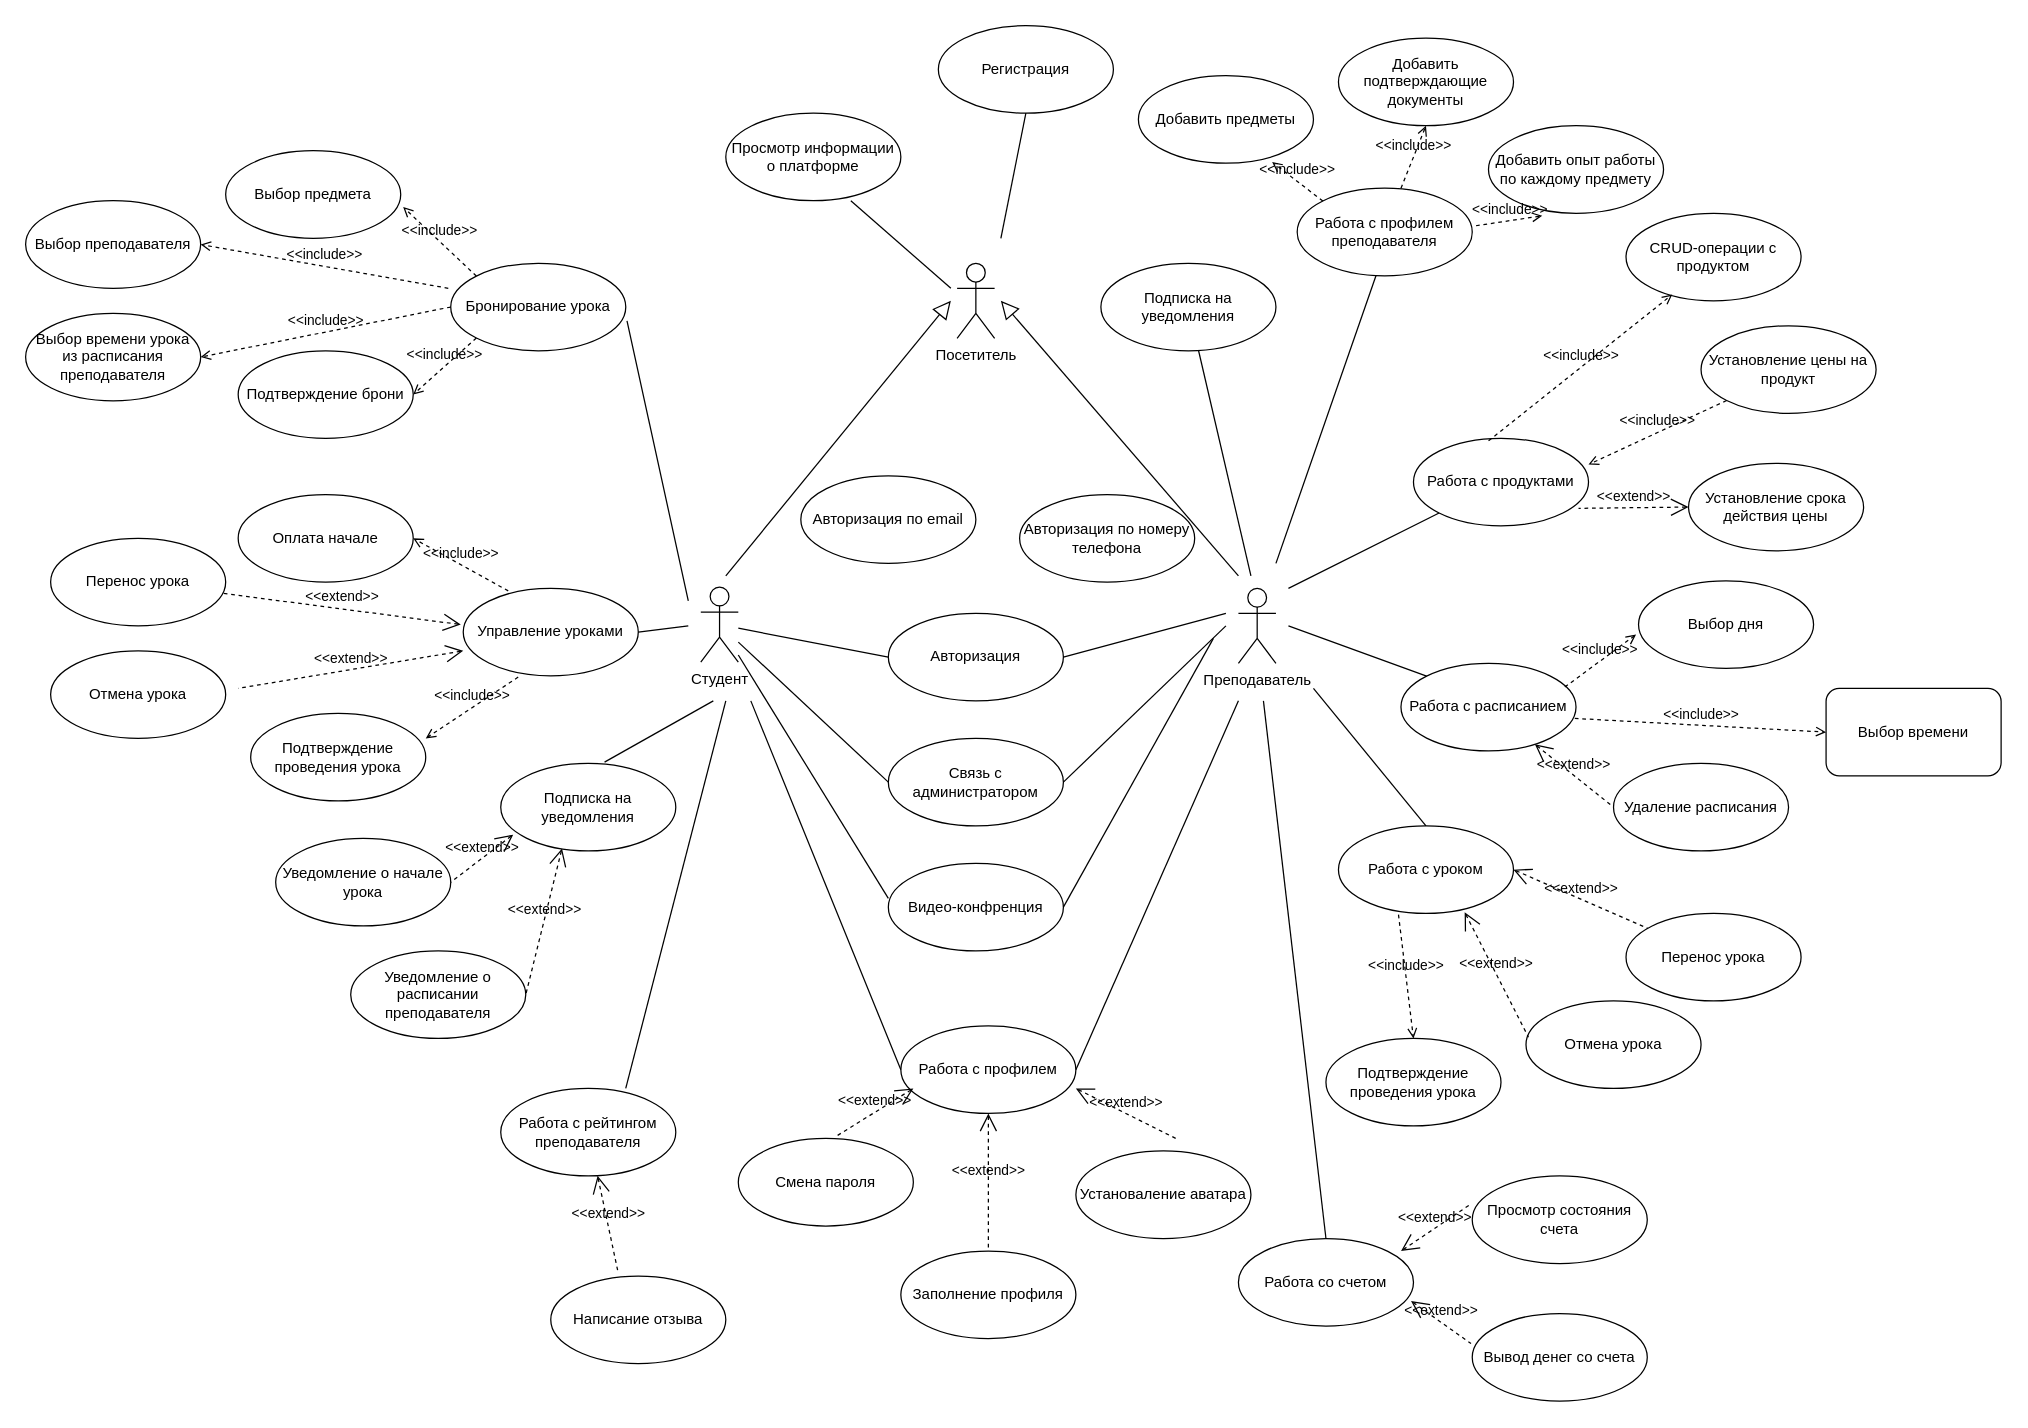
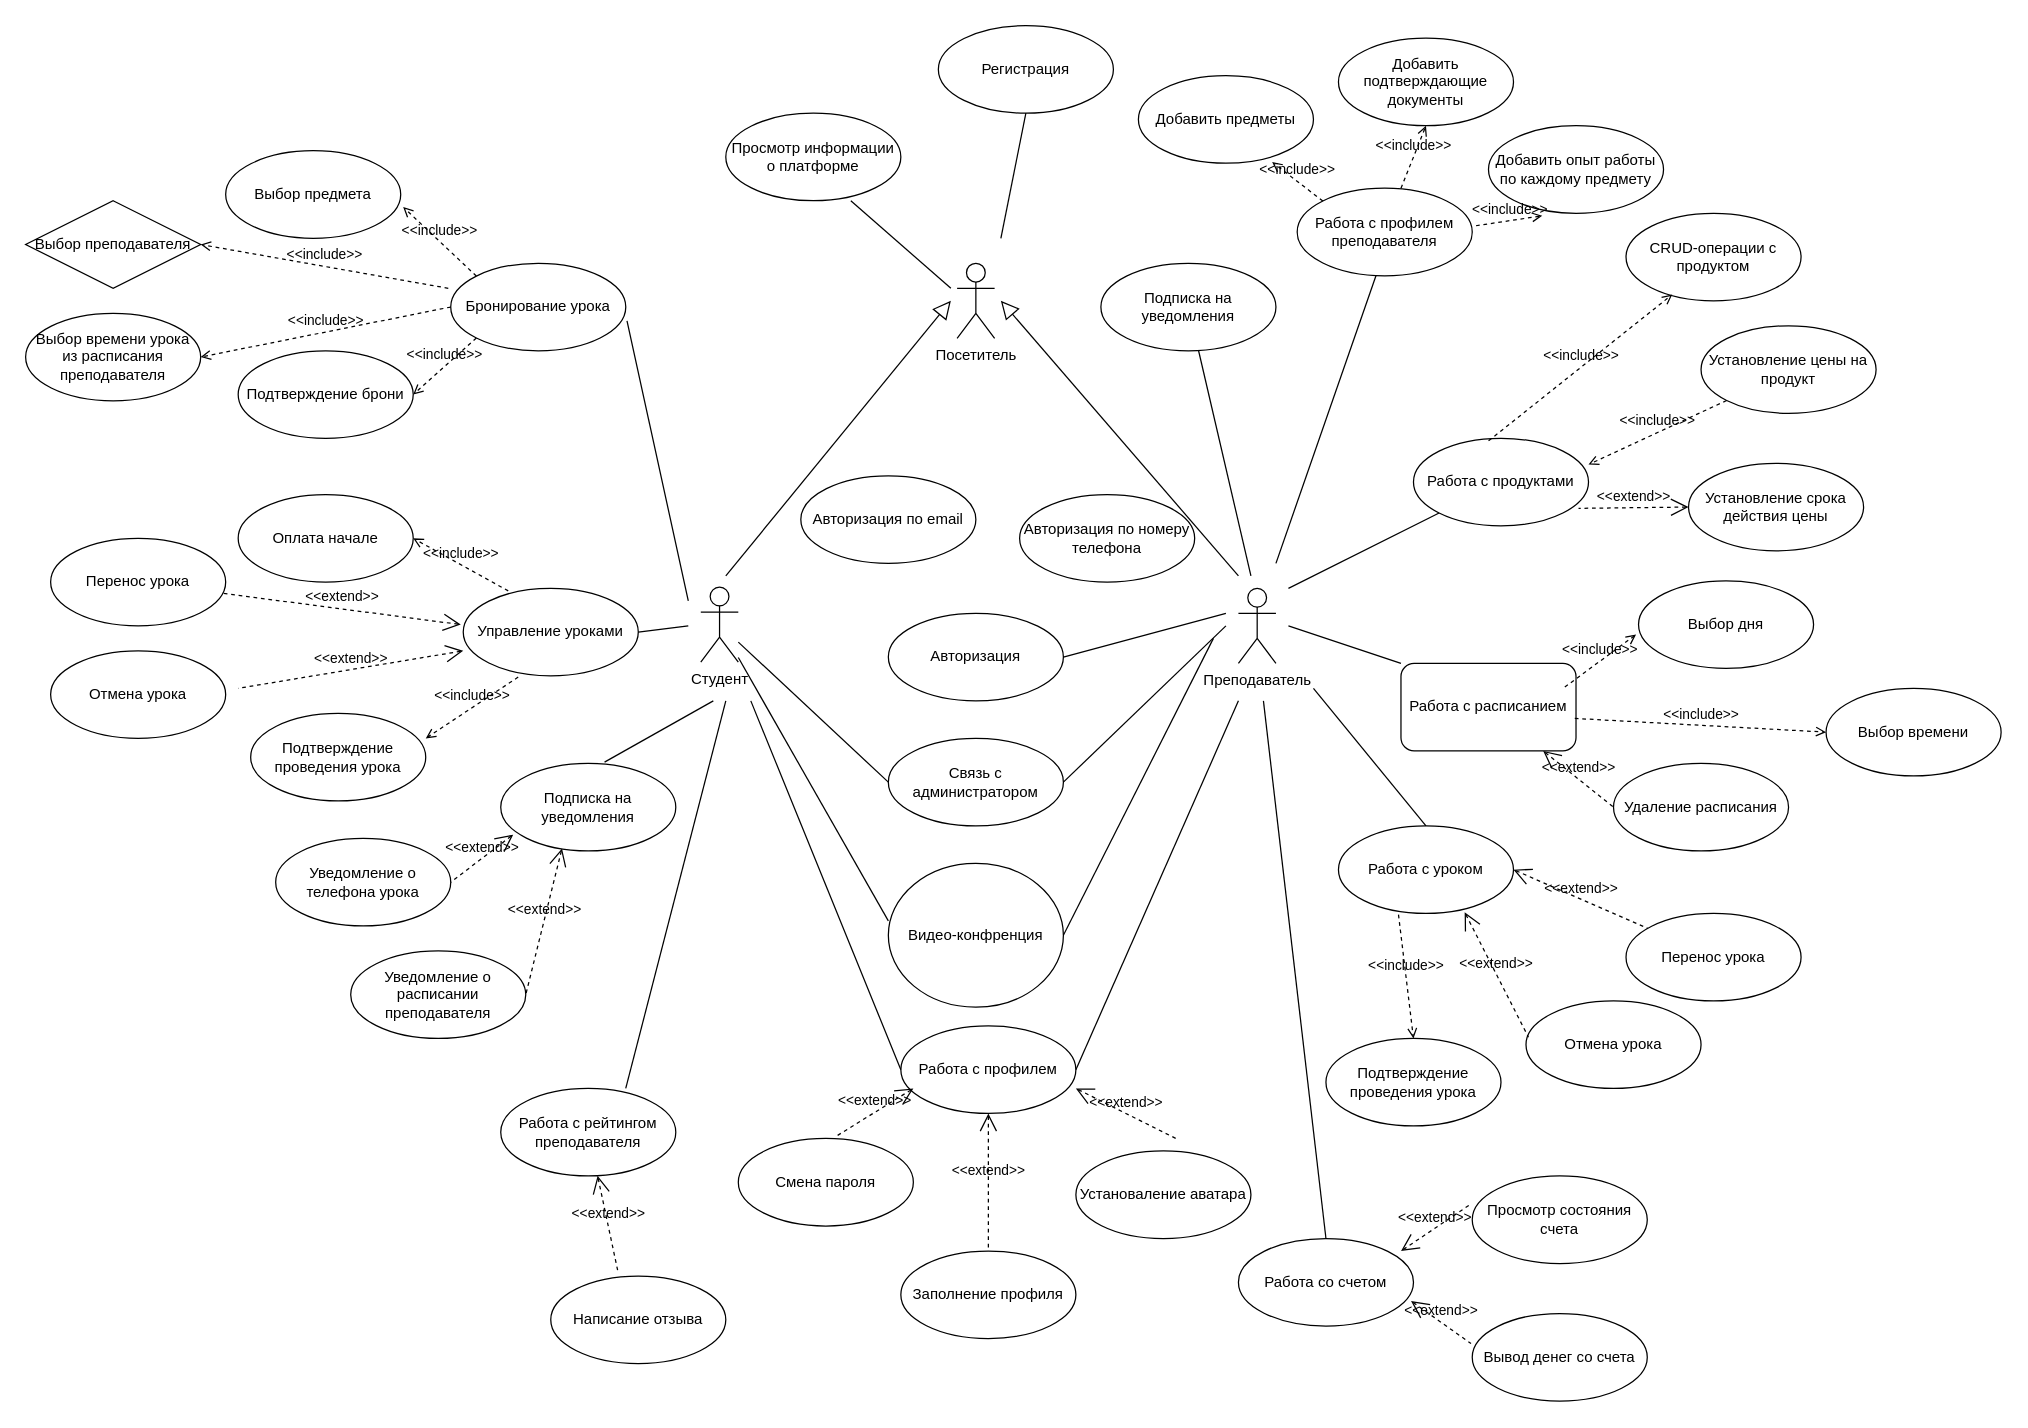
(113, 244) -> (113, 244)
(813, 642) -> none
(1488, 707) -> (1488, 707)
(1913, 732) -> (1913, 732)
(363, 882) -> (363, 882)
(976, 907) -> (976, 935)
